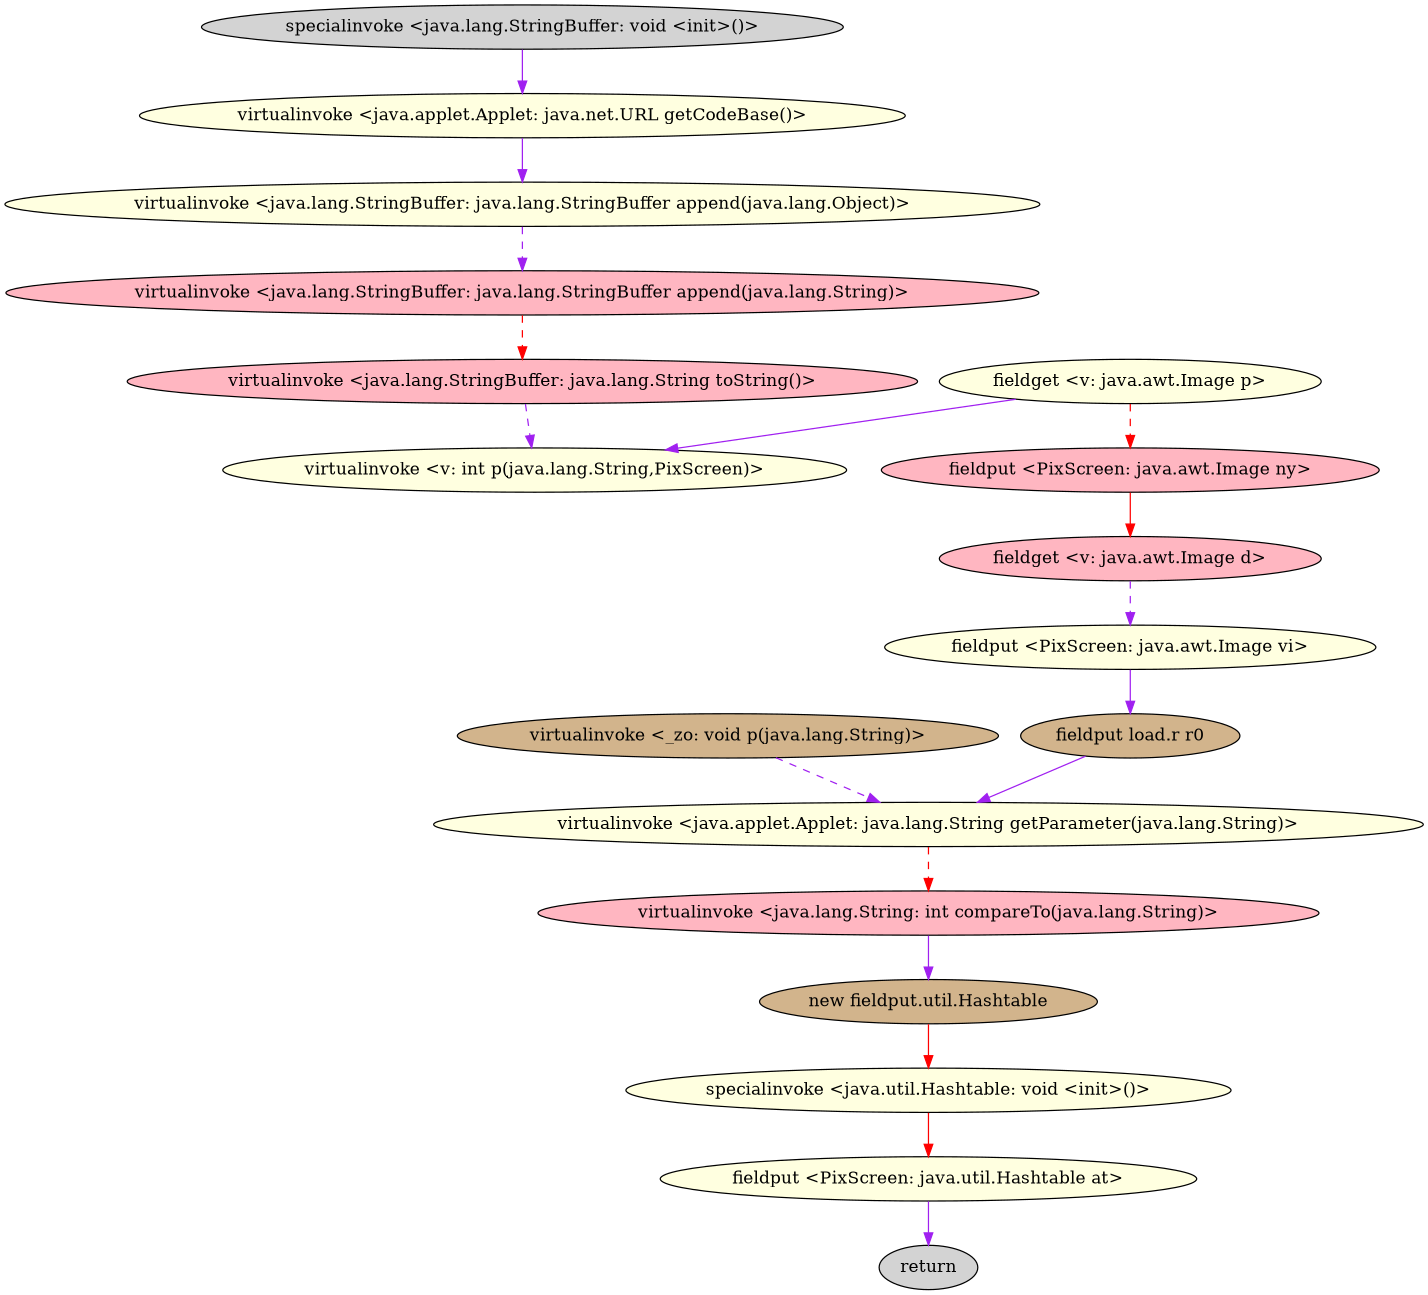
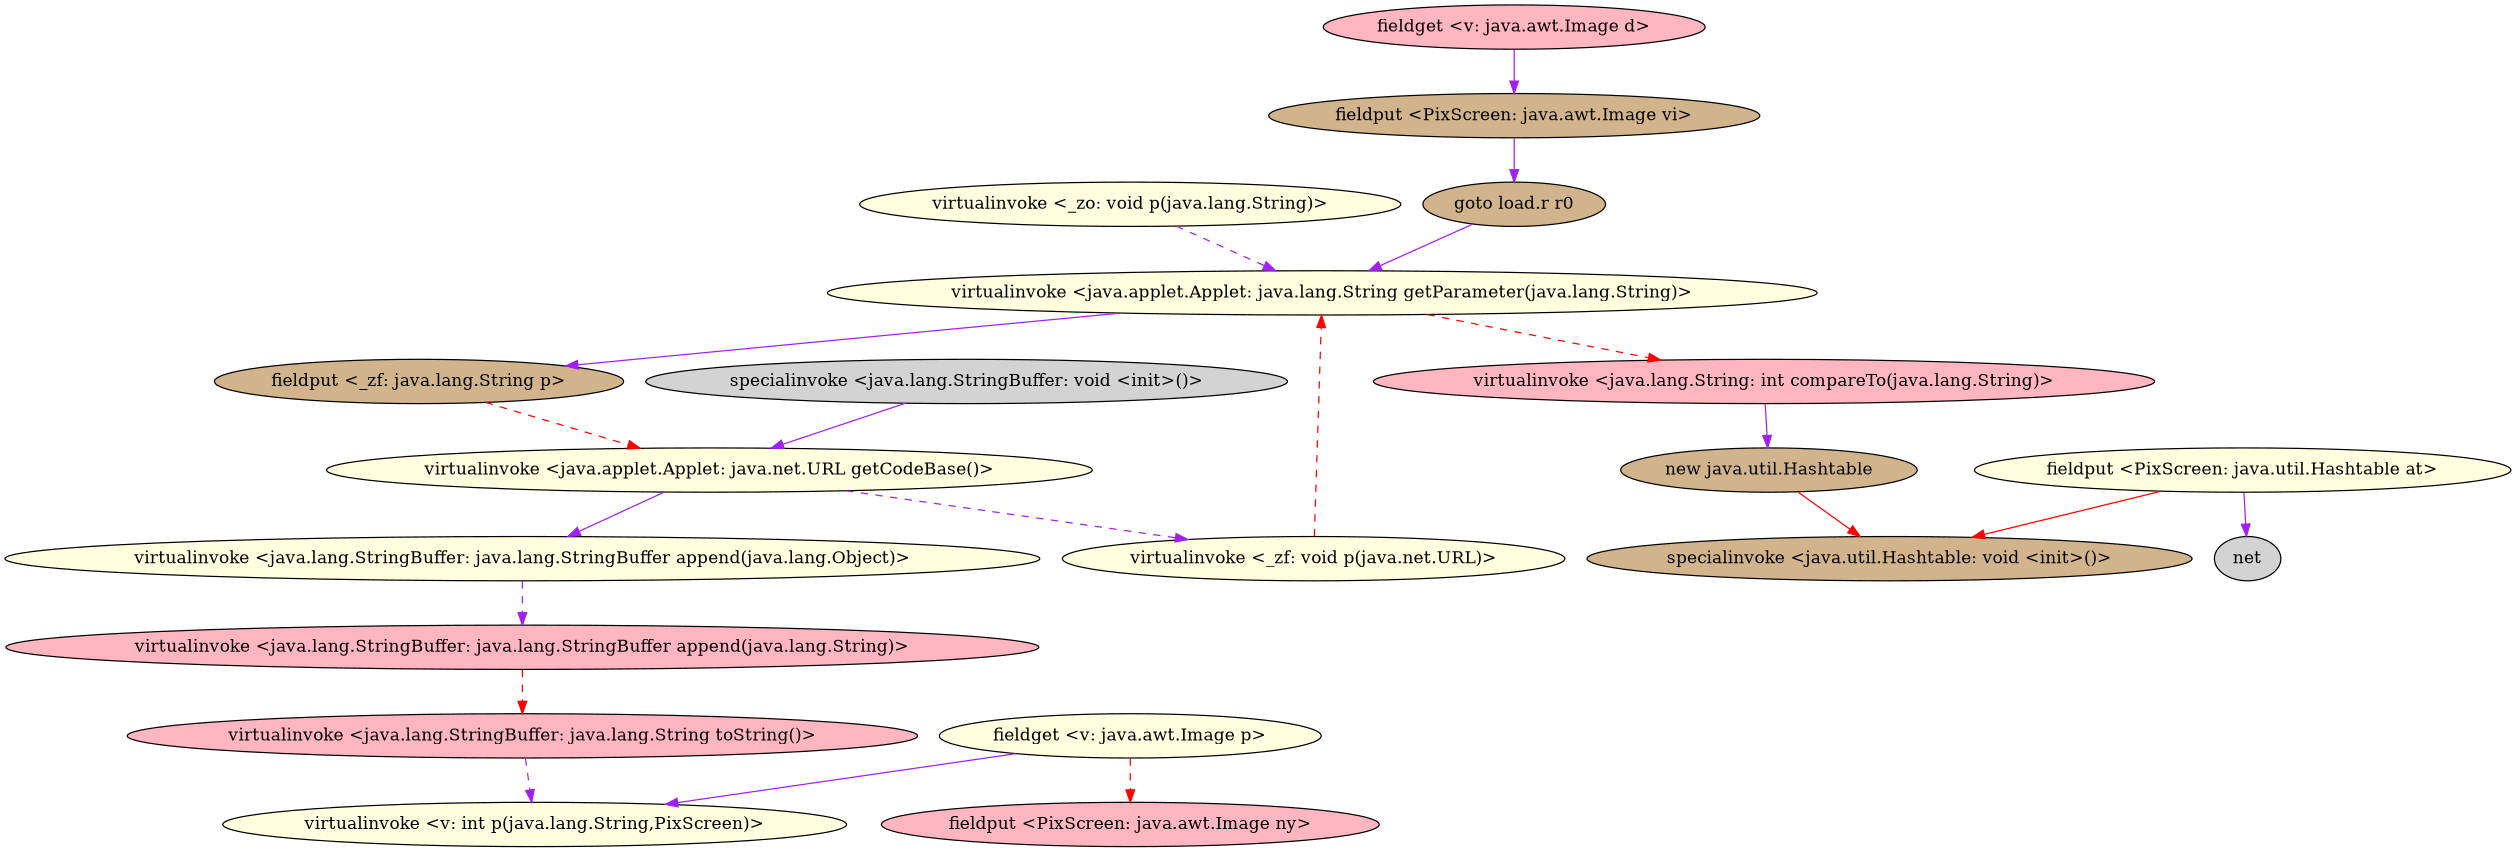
none -> (419, 381)
(1130, 508) -> none
none -> (1314, 559)
(1130, 597) -> (1514, 65)
(1130, 647) -> (1514, 116)
(728, 736) -> (1130, 204)
(1130, 736) -> (1514, 204)
(928, 1002) -> (1769, 470)
(928, 1090) -> (1890, 559)
(928, 1129) -> (2073, 513)
(928, 1267) -> (2248, 559)
